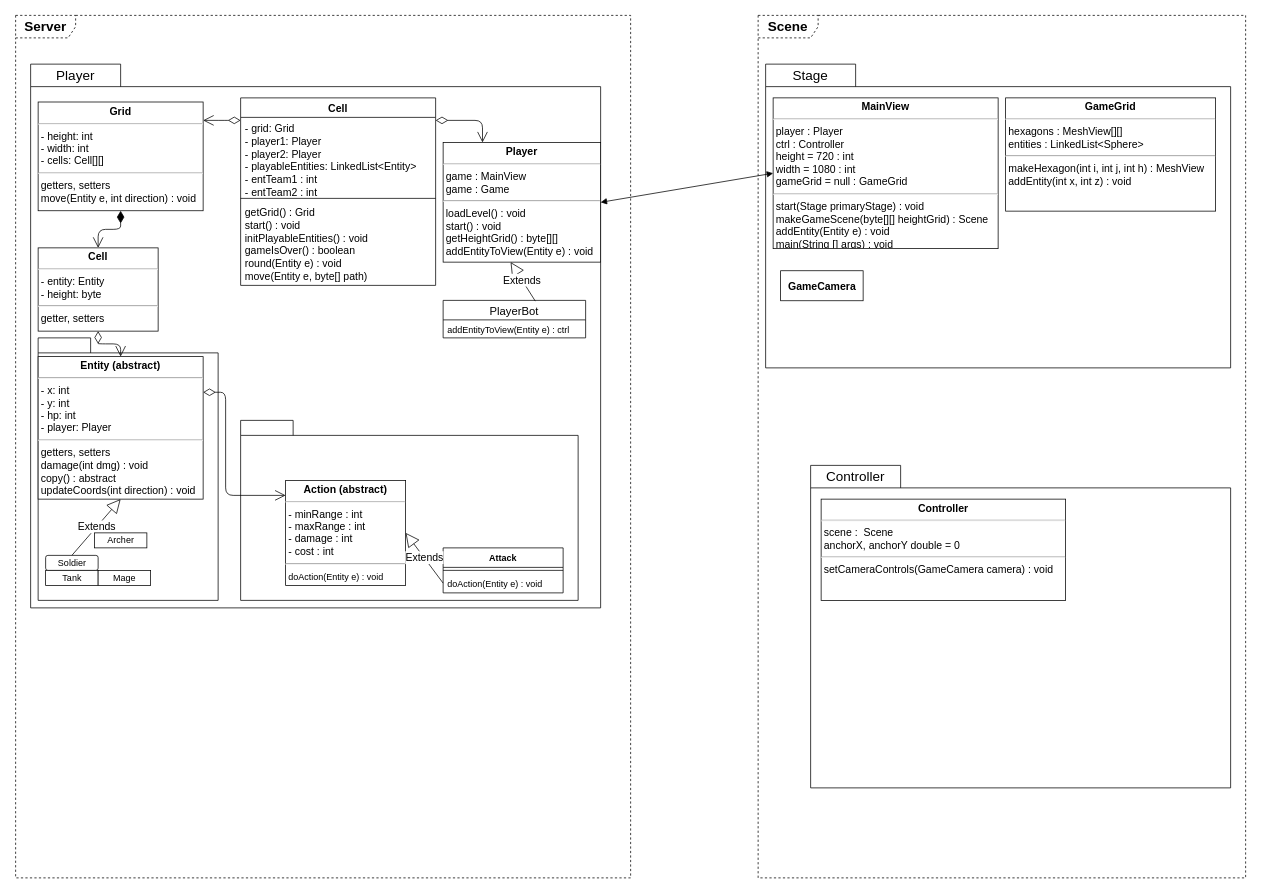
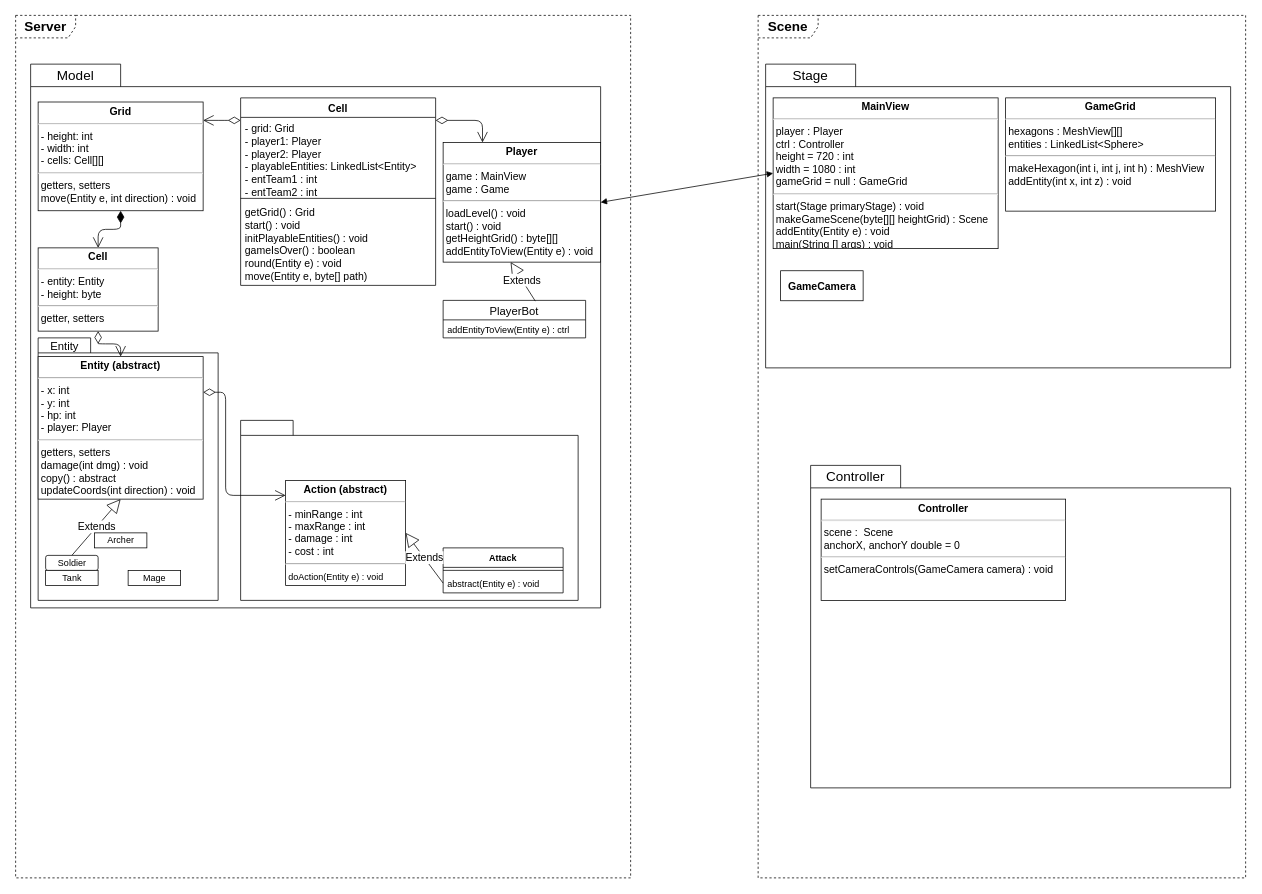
(75, 75) -> (75, 75)
none -> (64, 345)
(124, 578) -> (154, 578)
(502, 584) -> (503, 584)
